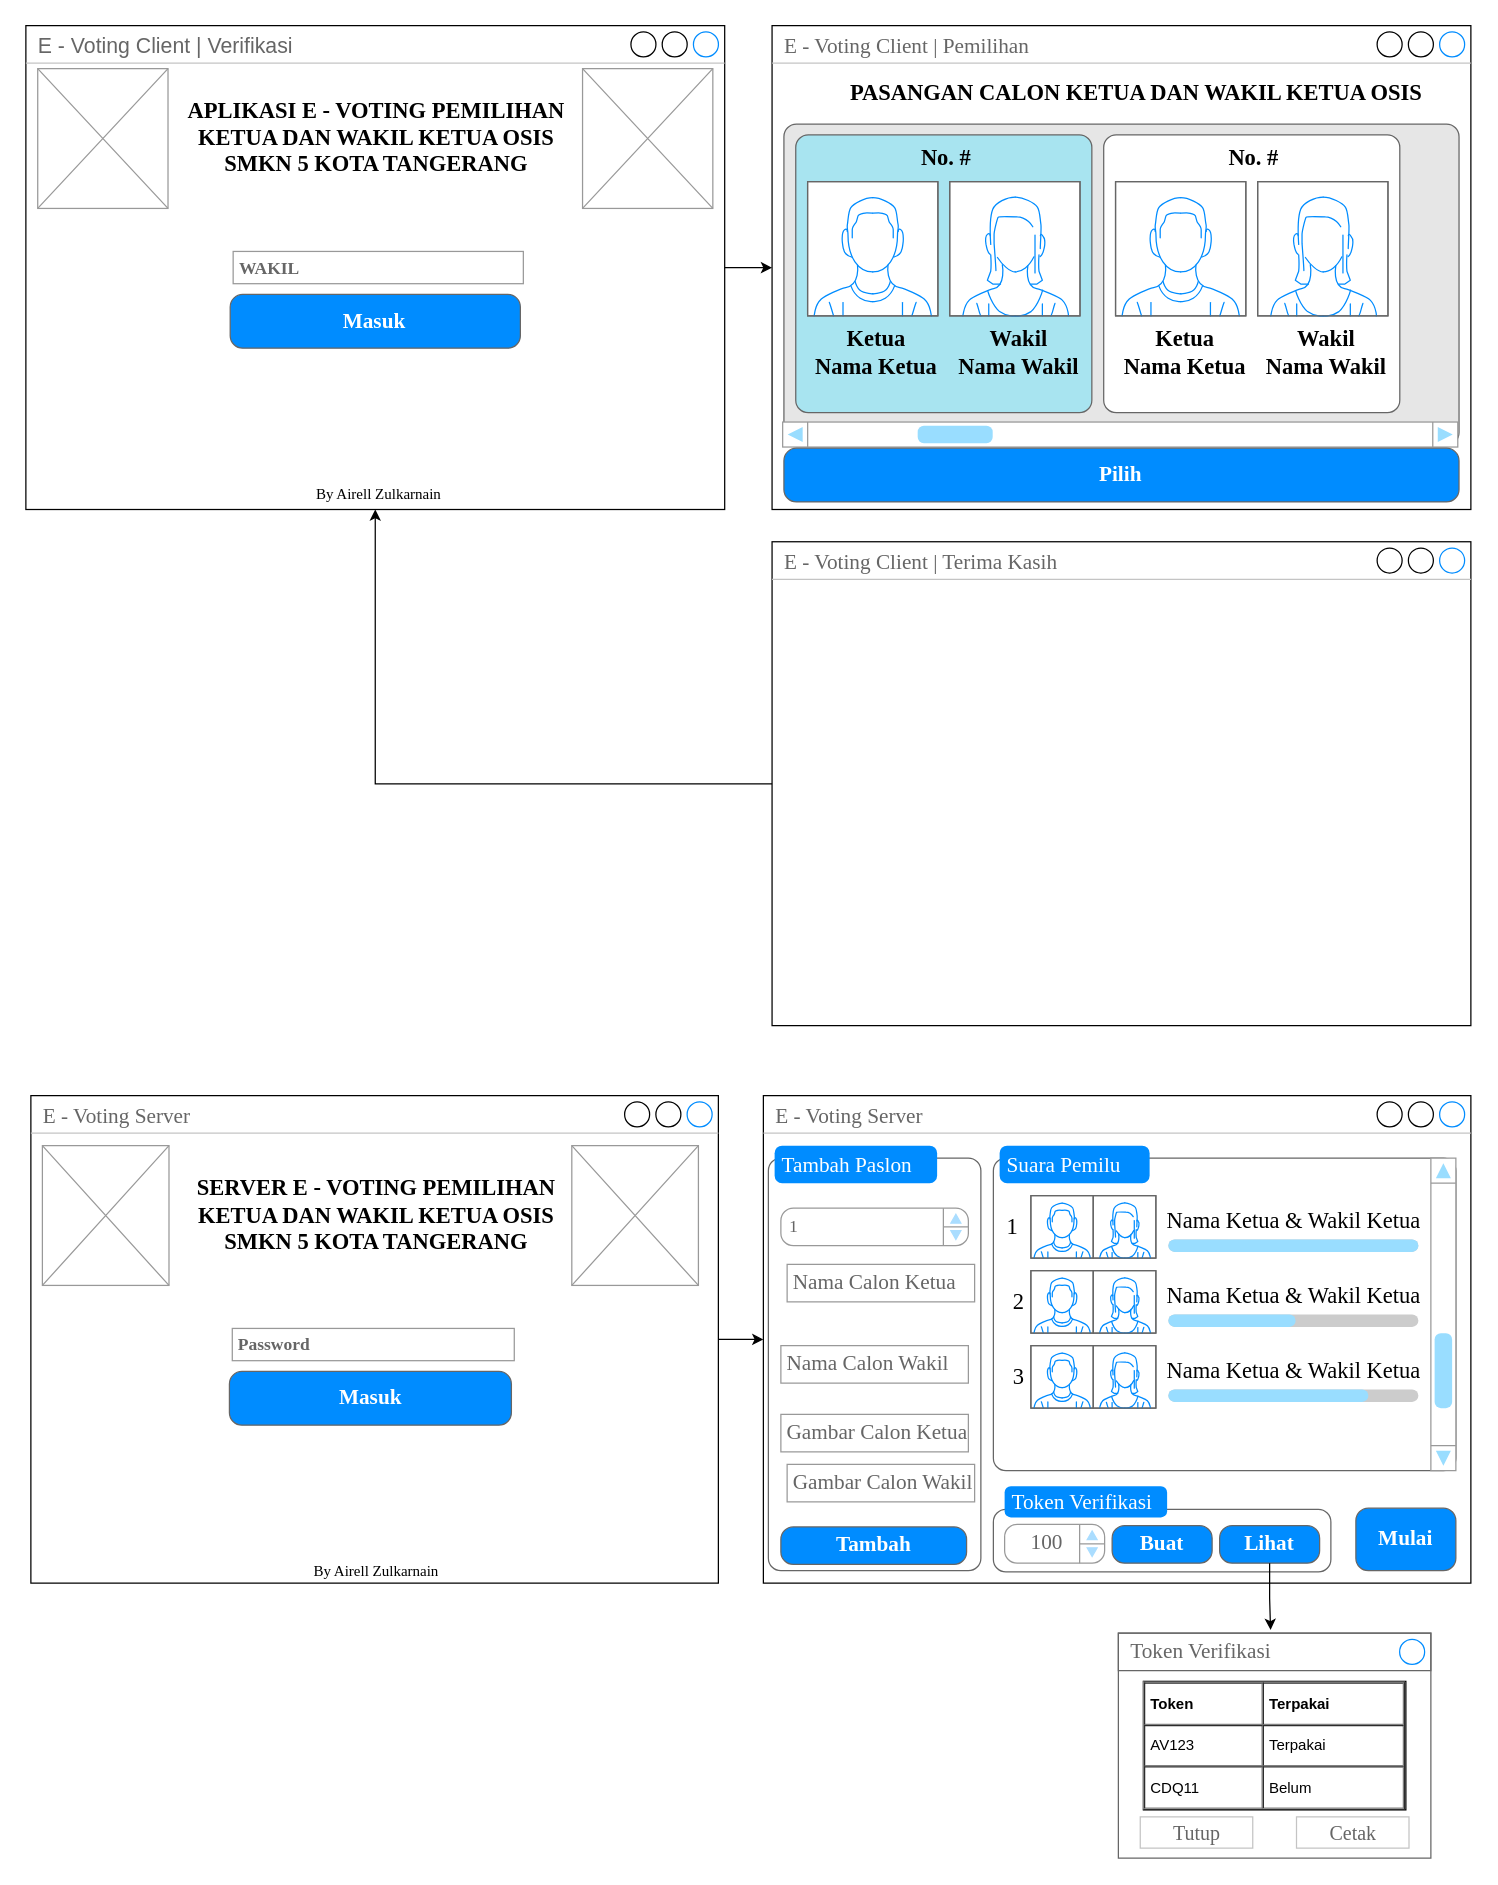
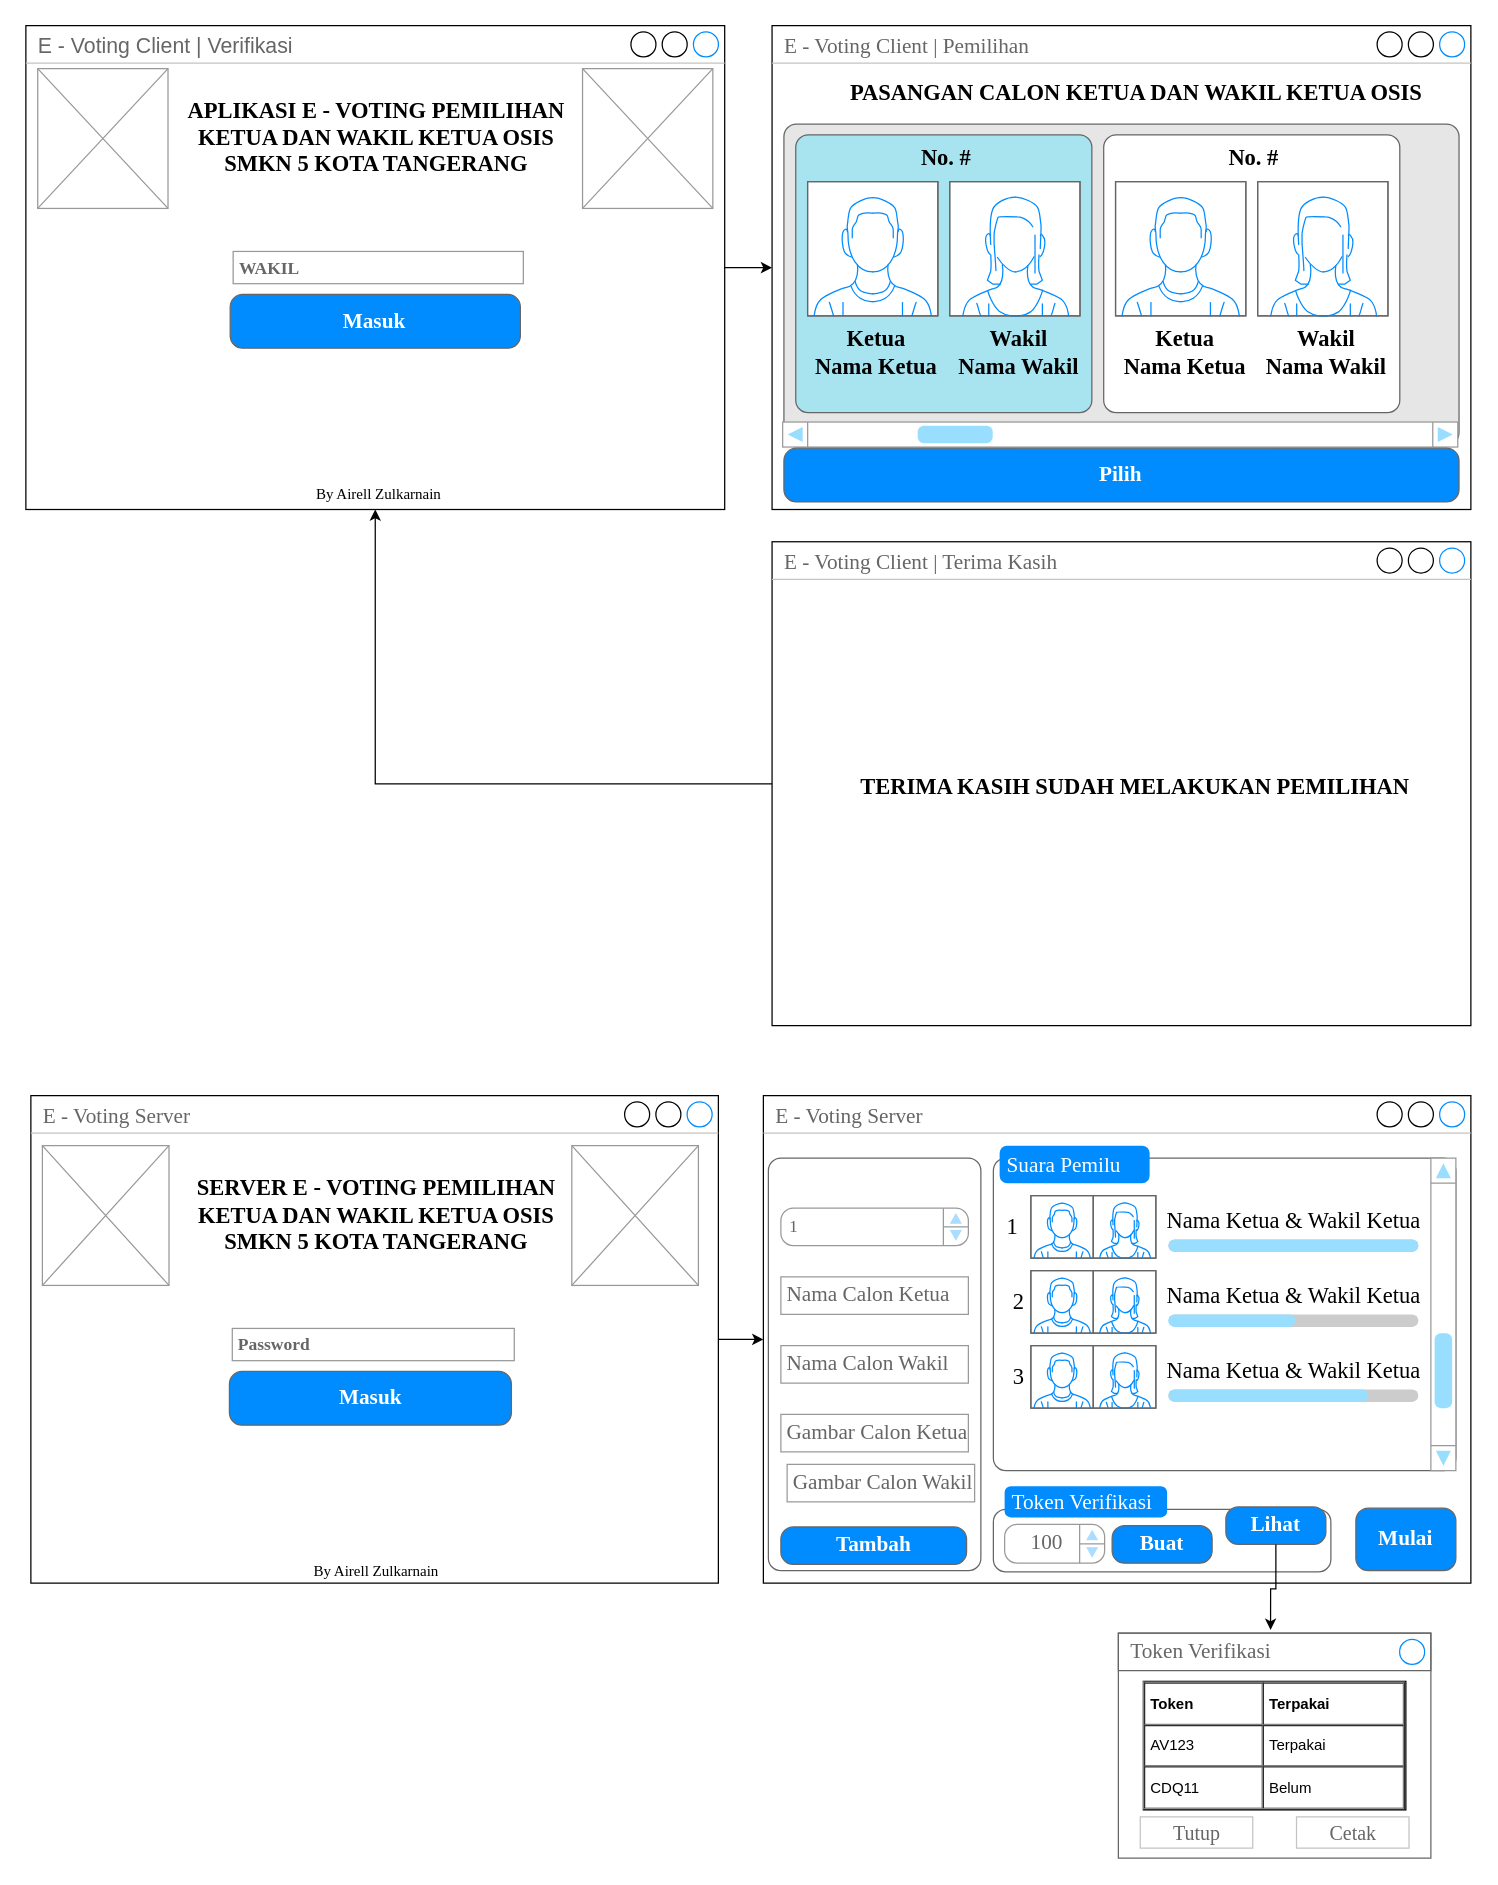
none -> (1135, 787)
(856, 1164) -> none
(881, 1283) -> (874, 1296)
(1269, 1544) -> (1276, 1526)
